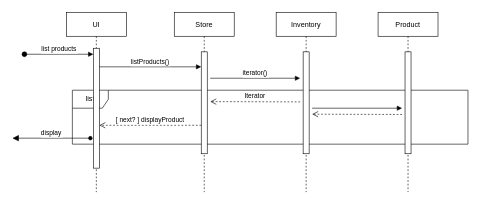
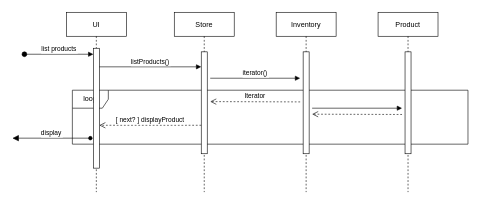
(90, 99) -> (90, 99)
